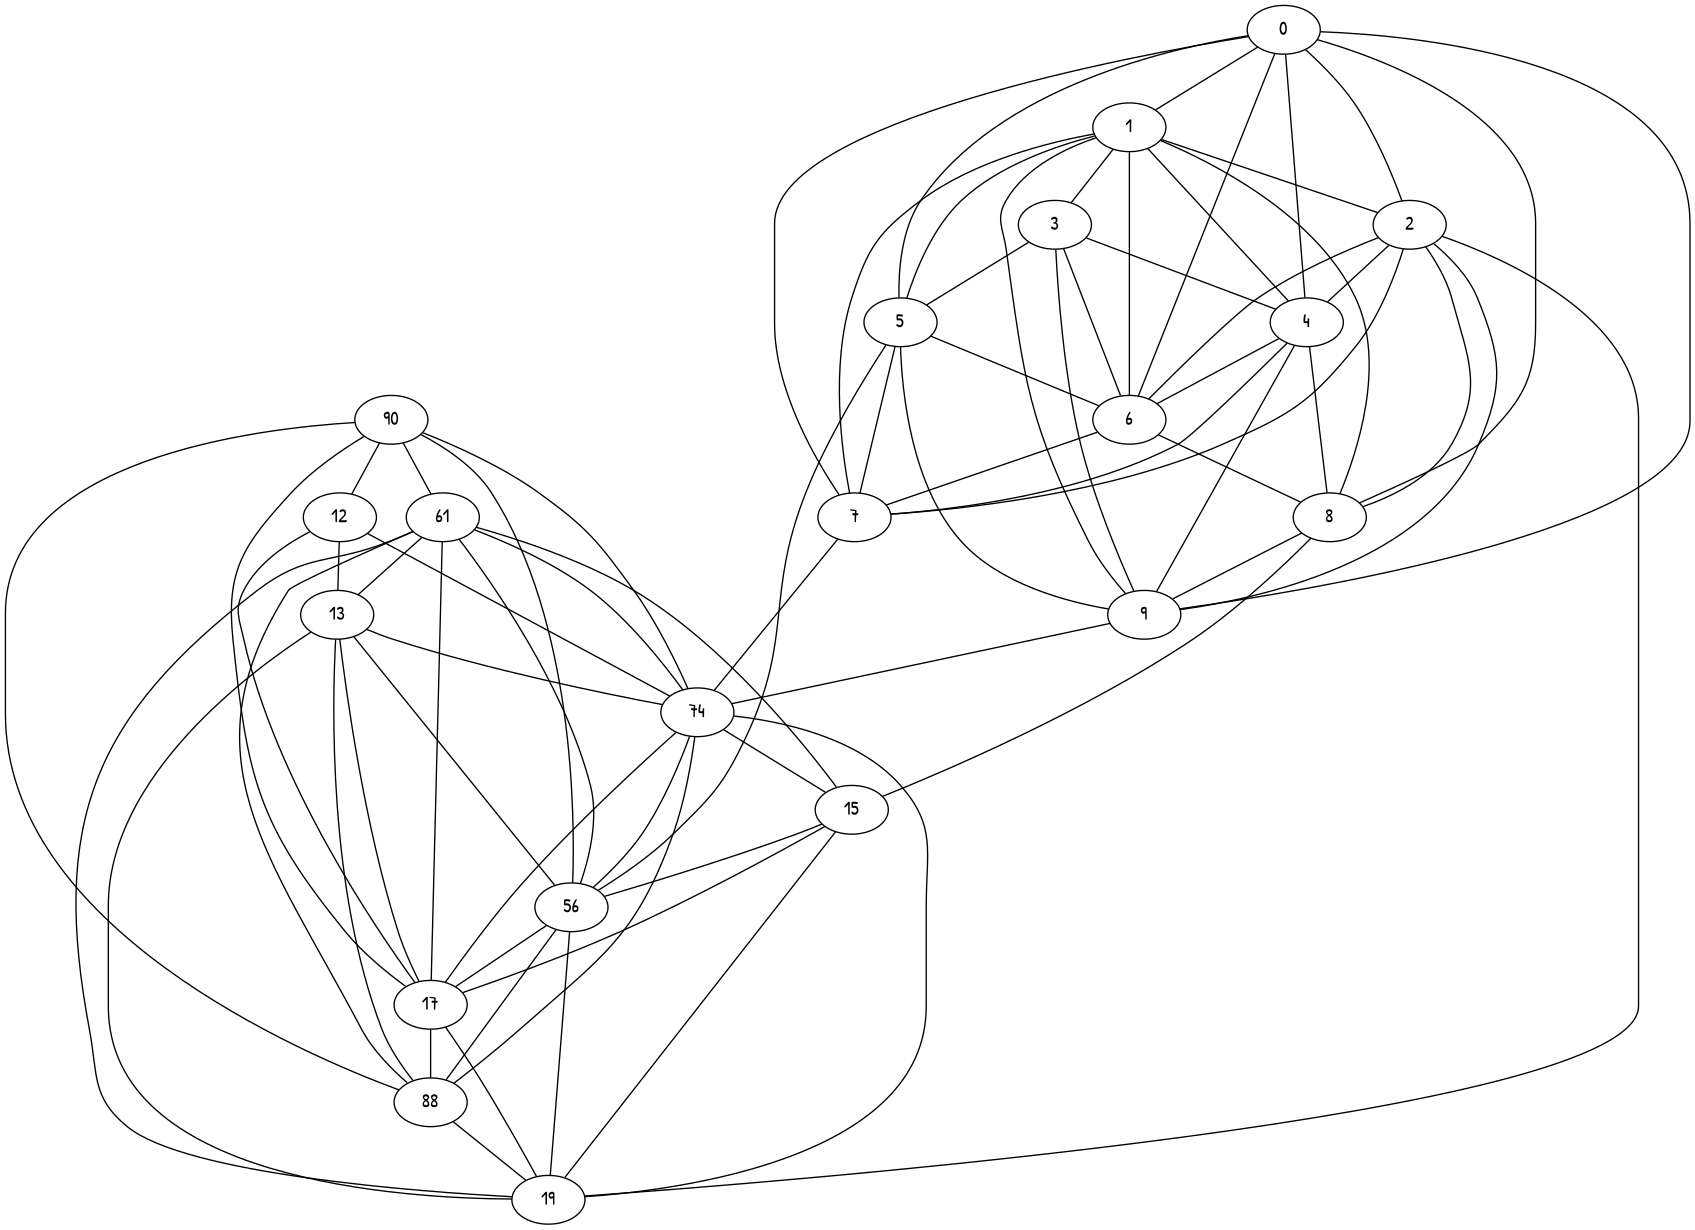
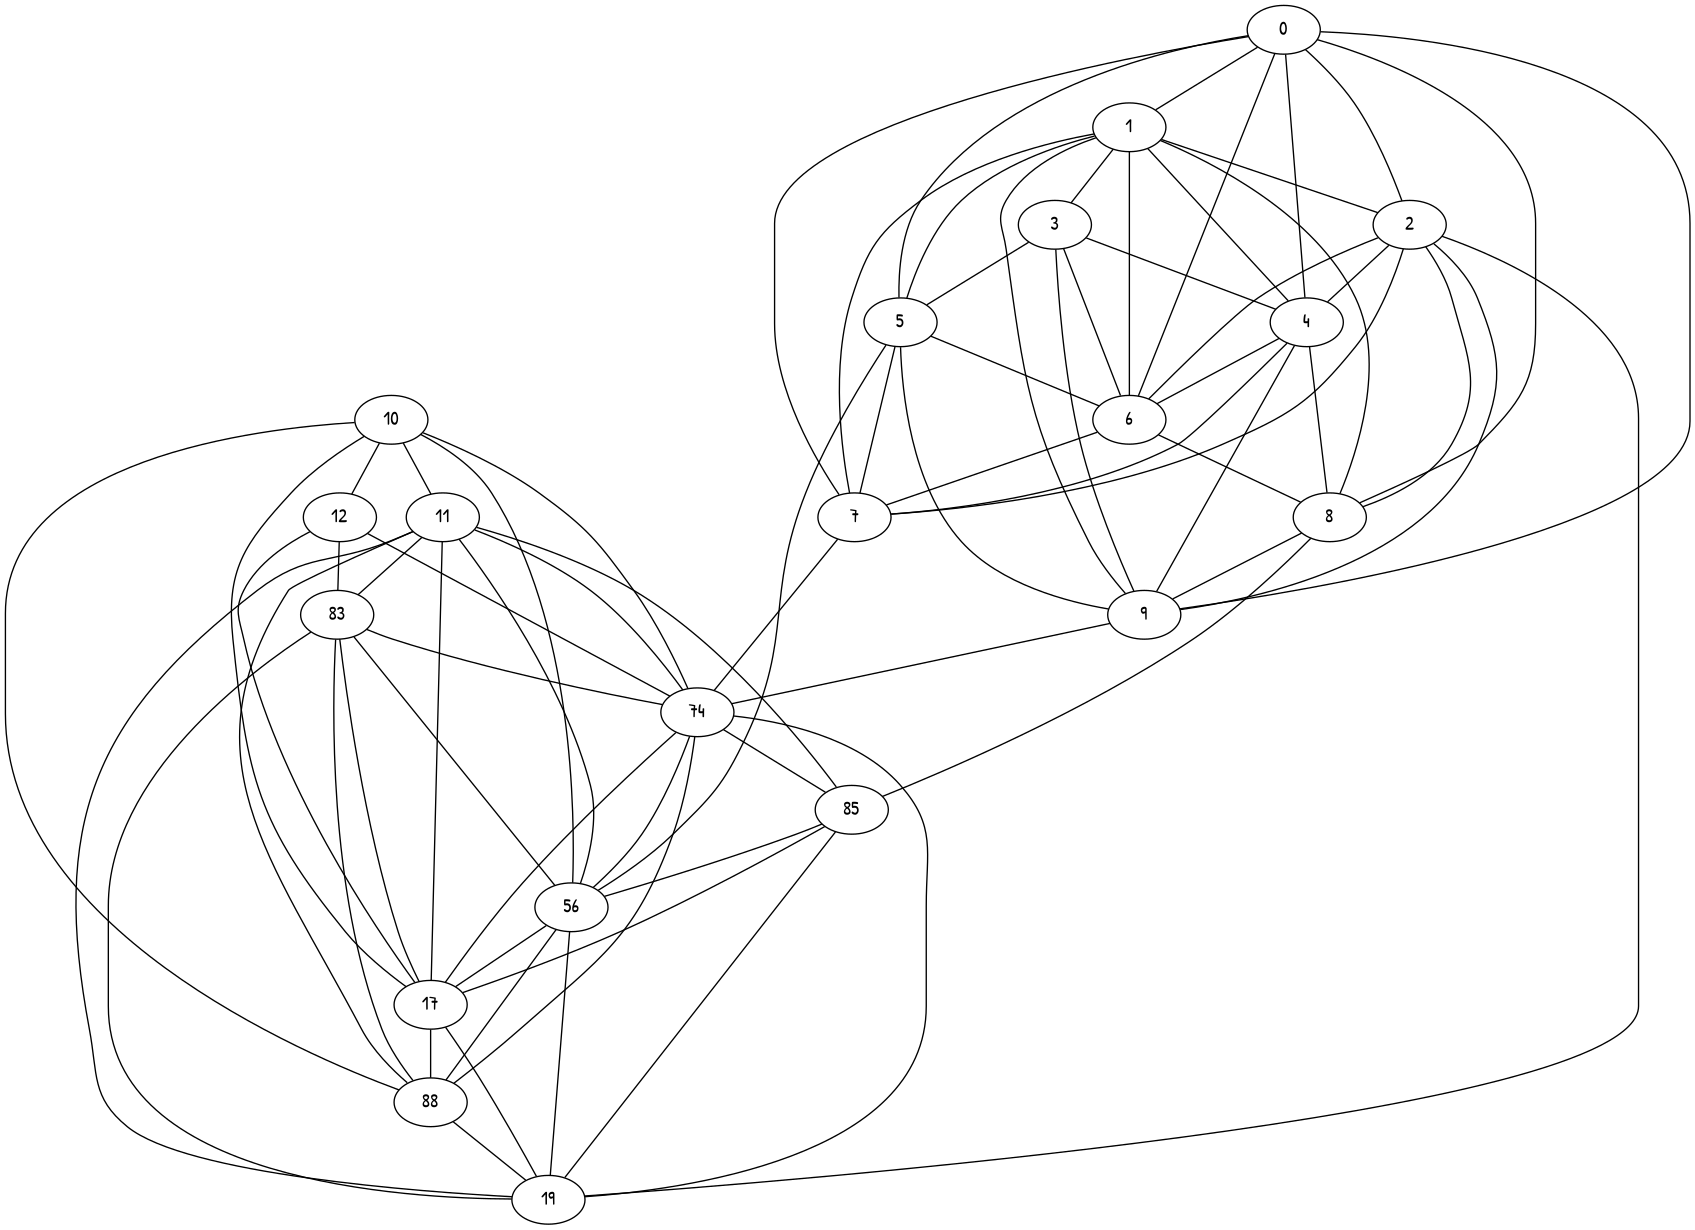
(391, 420) -> (391, 420)
(443, 517) -> (443, 517)
(337, 615) -> (337, 615)
(852, 810) -> (852, 810)
